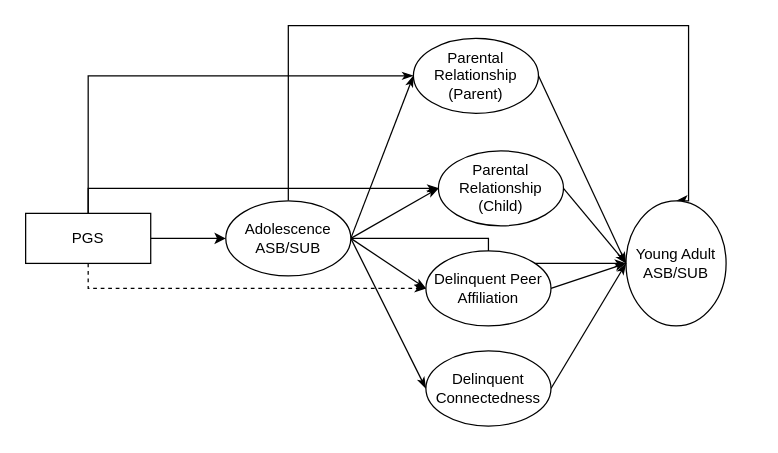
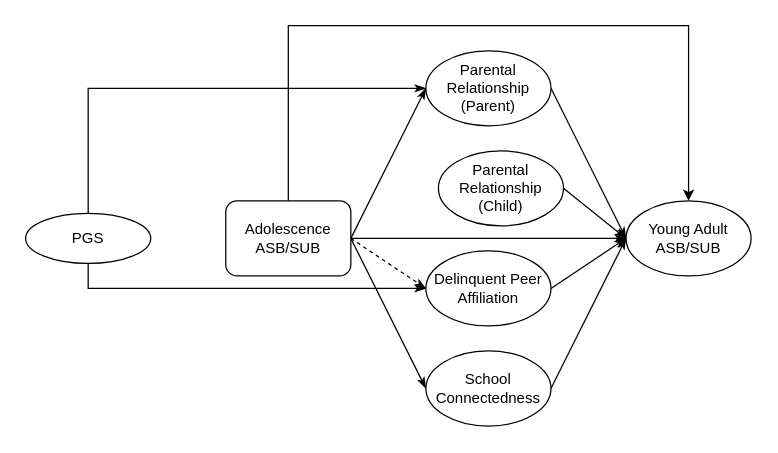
(476, 76) -> (488, 88)
(260, 188) -> none
(393, 214) -> none
(88, 238) -> (88, 238)
(184, 238) -> none
(288, 238) -> (288, 238)
(386, 262) -> (386, 262)
(676, 263) -> (688, 238)
(240, 288) -> (240, 288)
(488, 388) -> (488, 388)
